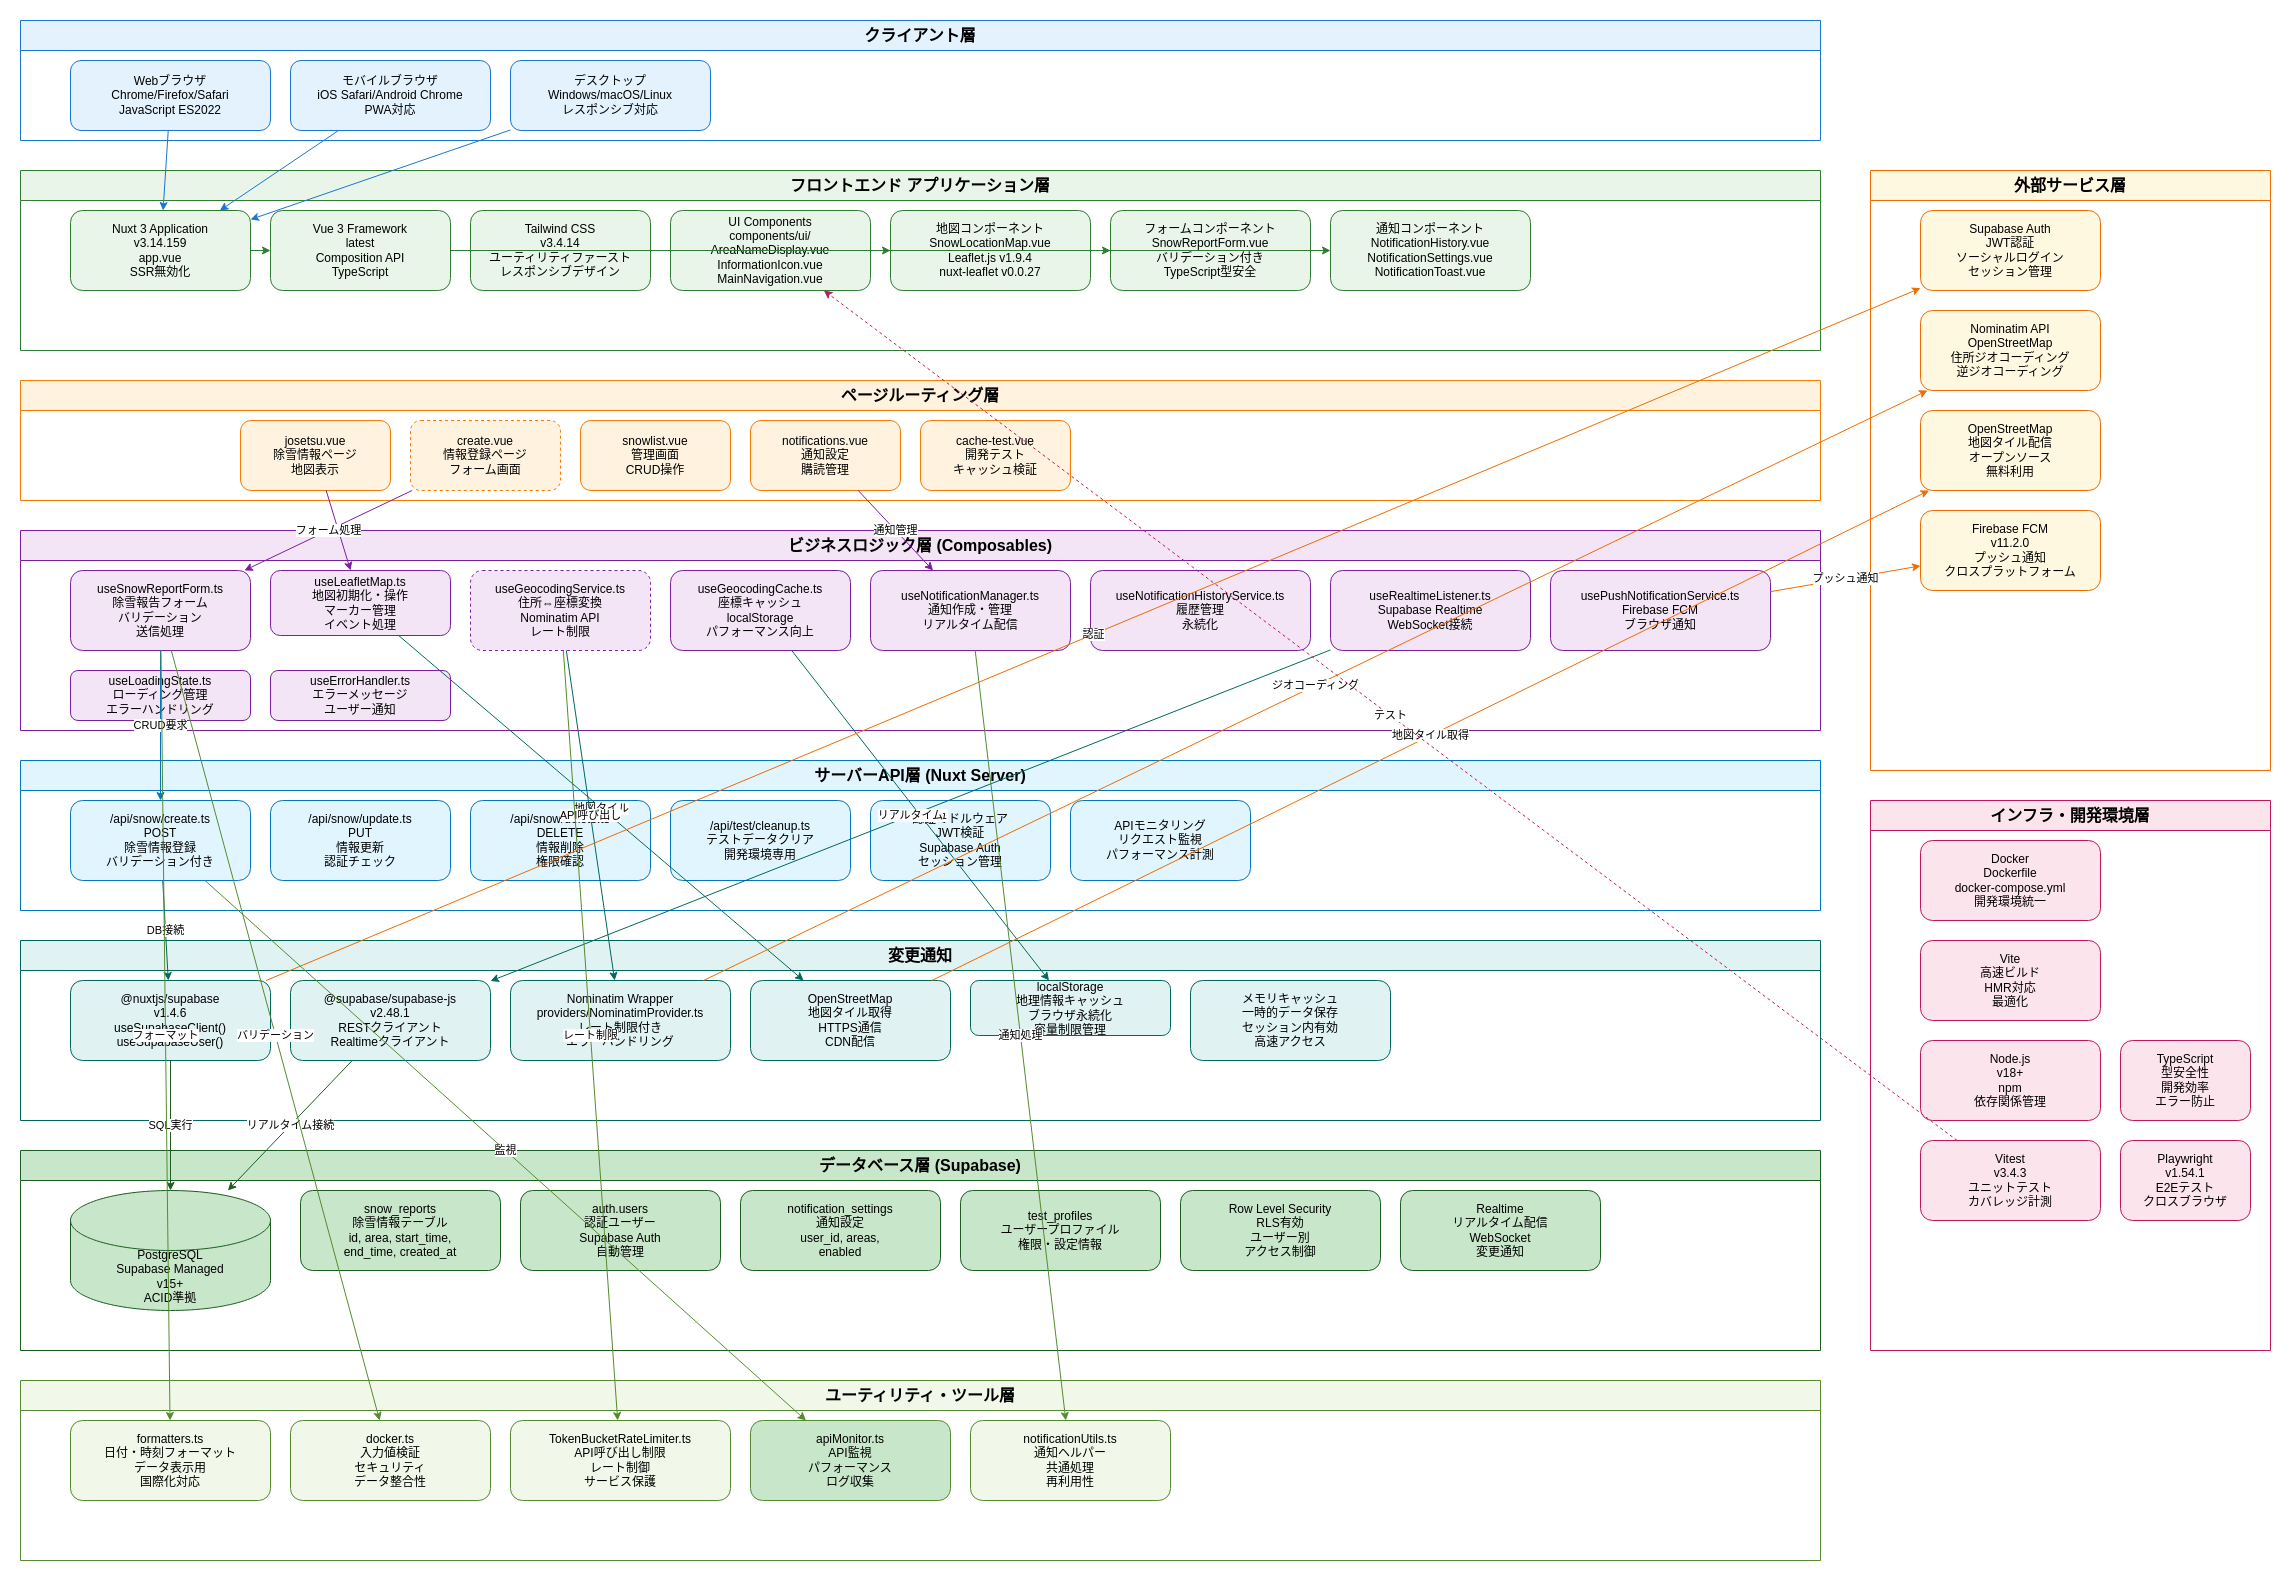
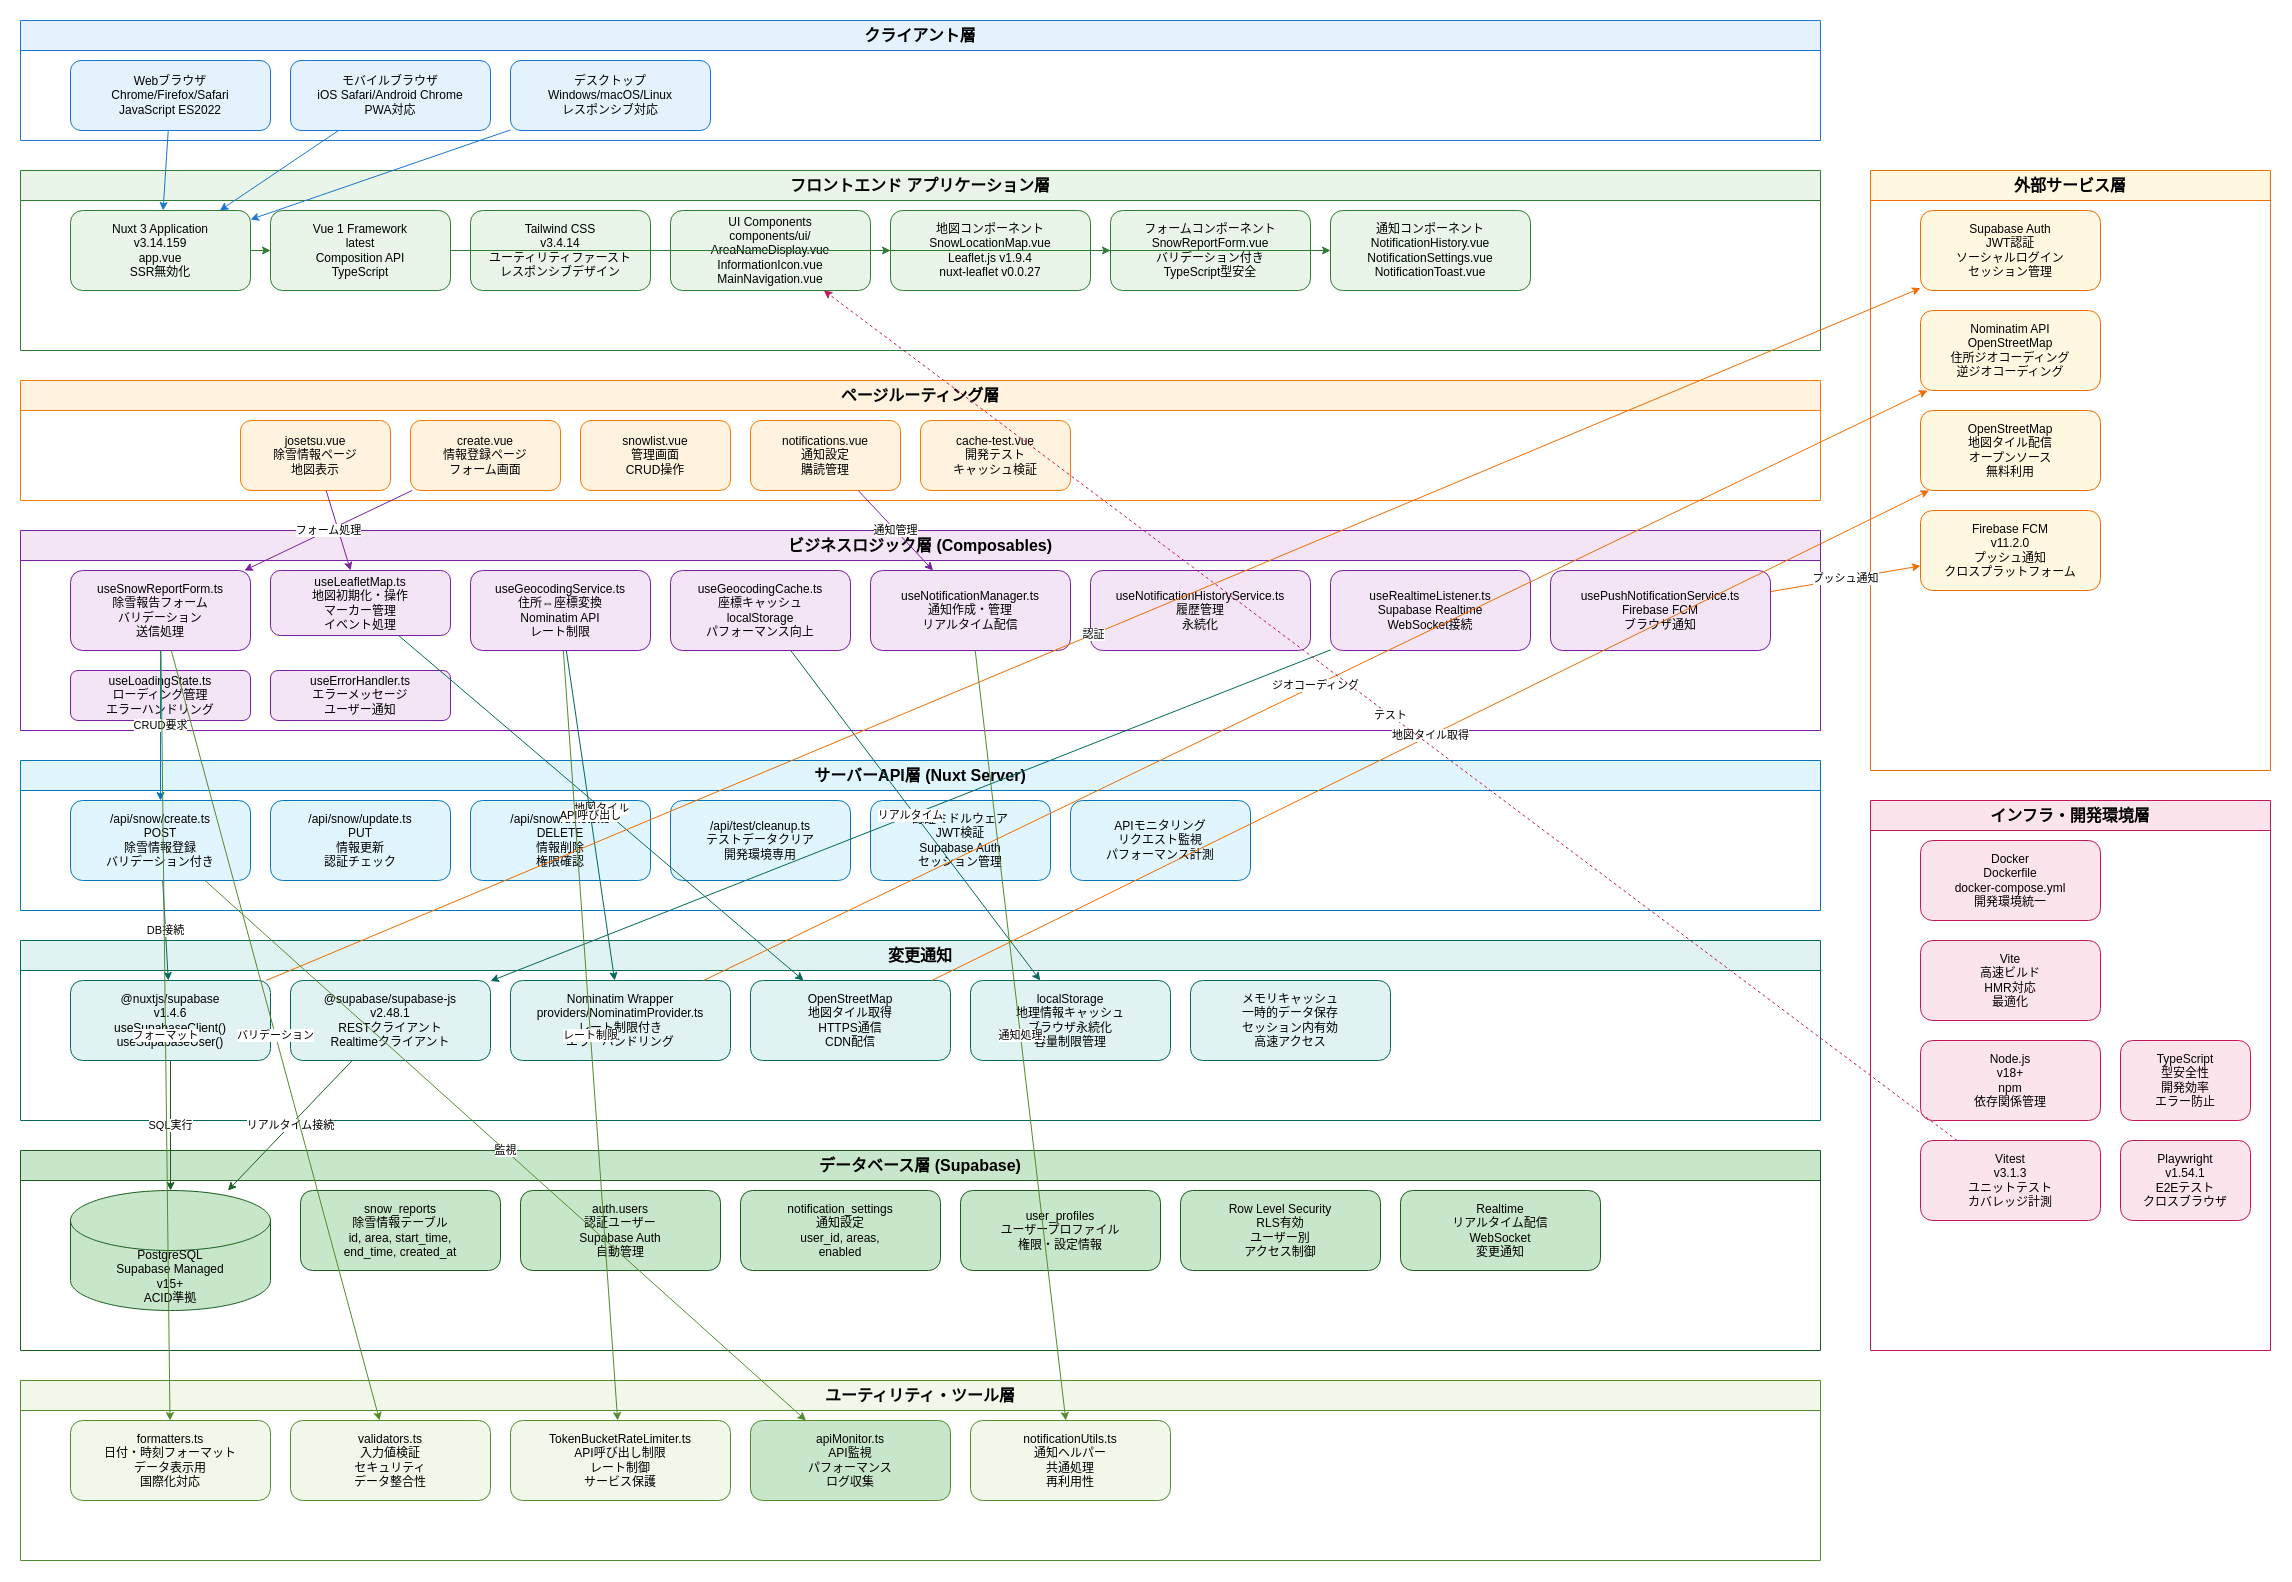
(361, 251) -> (361, 251)
(486, 456) -> (486, 456)
(561, 611) -> (561, 611)
(1071, 1008) -> (1071, 1021)
(2011, 1181) -> (2011, 1181)
(1061, 1231) -> (1061, 1231)
(391, 1461) -> (391, 1461)
